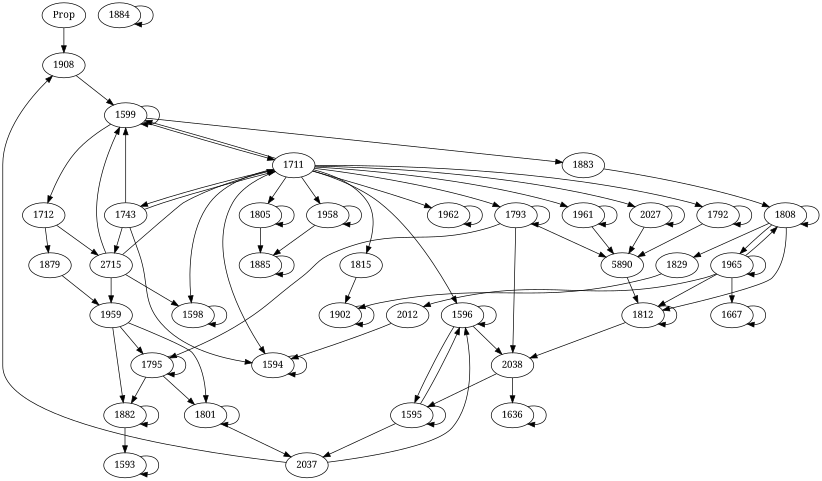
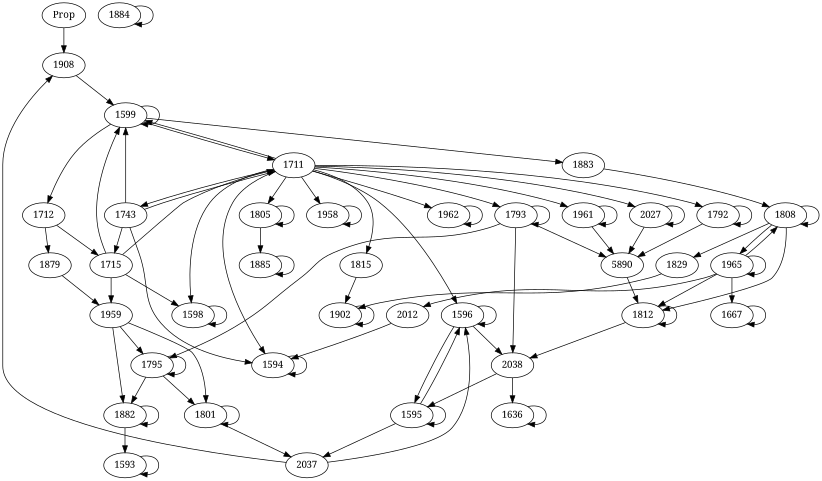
(297, 238) -> none
(111, 265) -> (111, 265)
